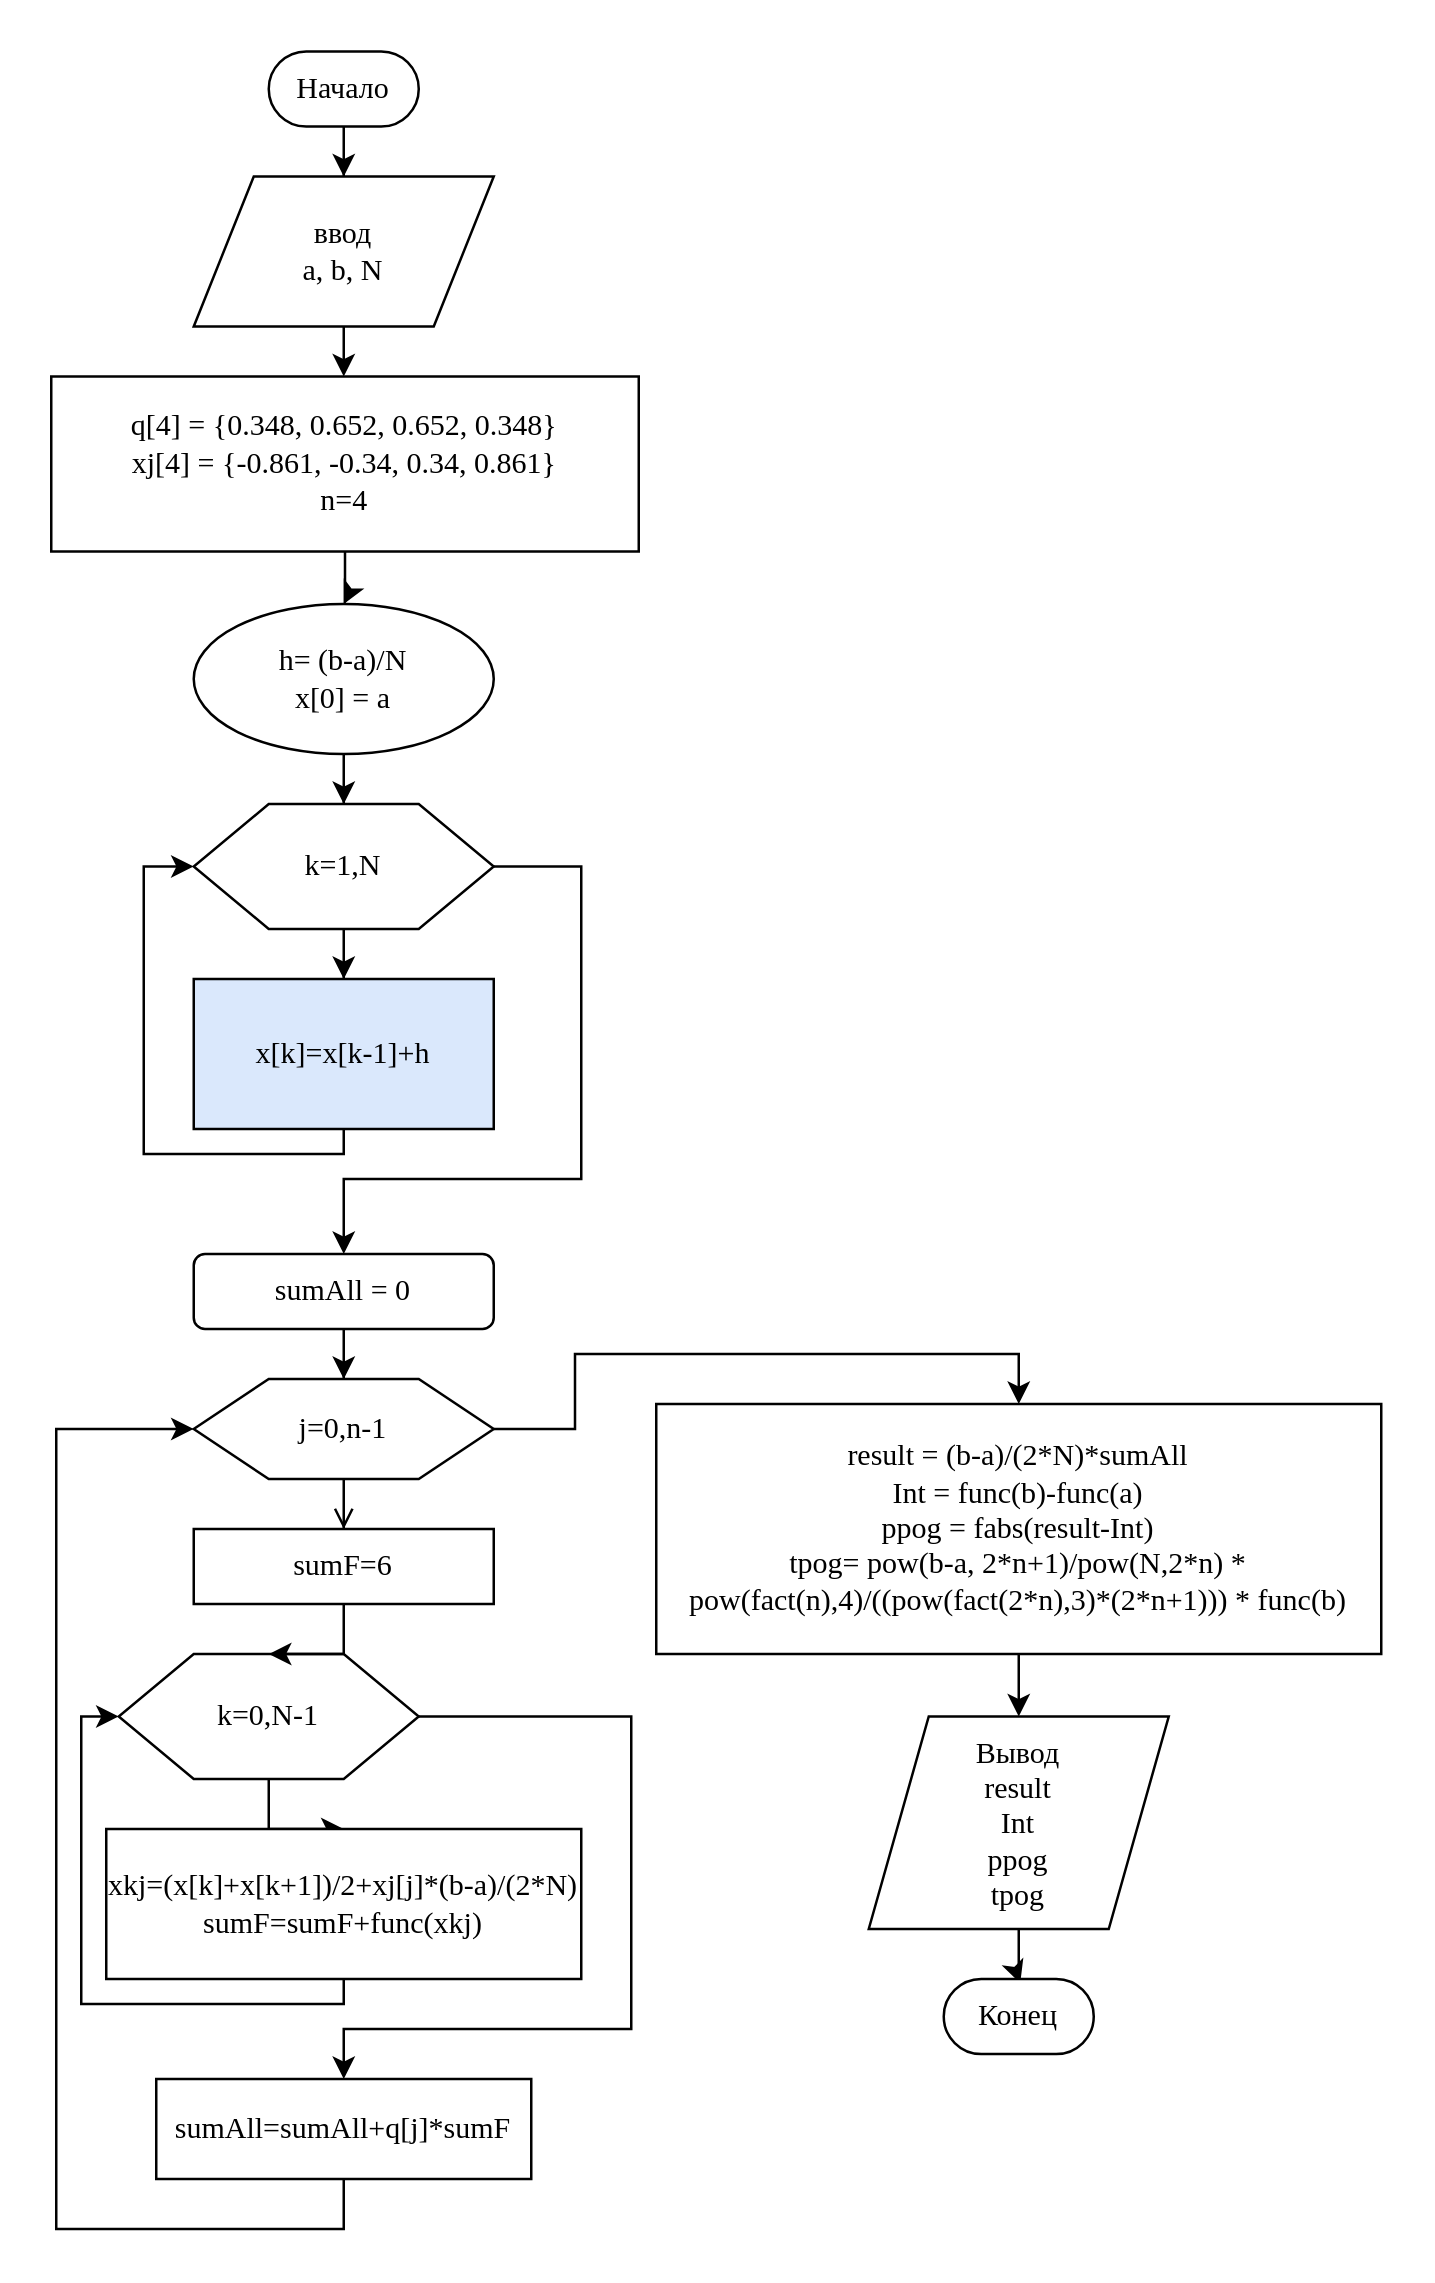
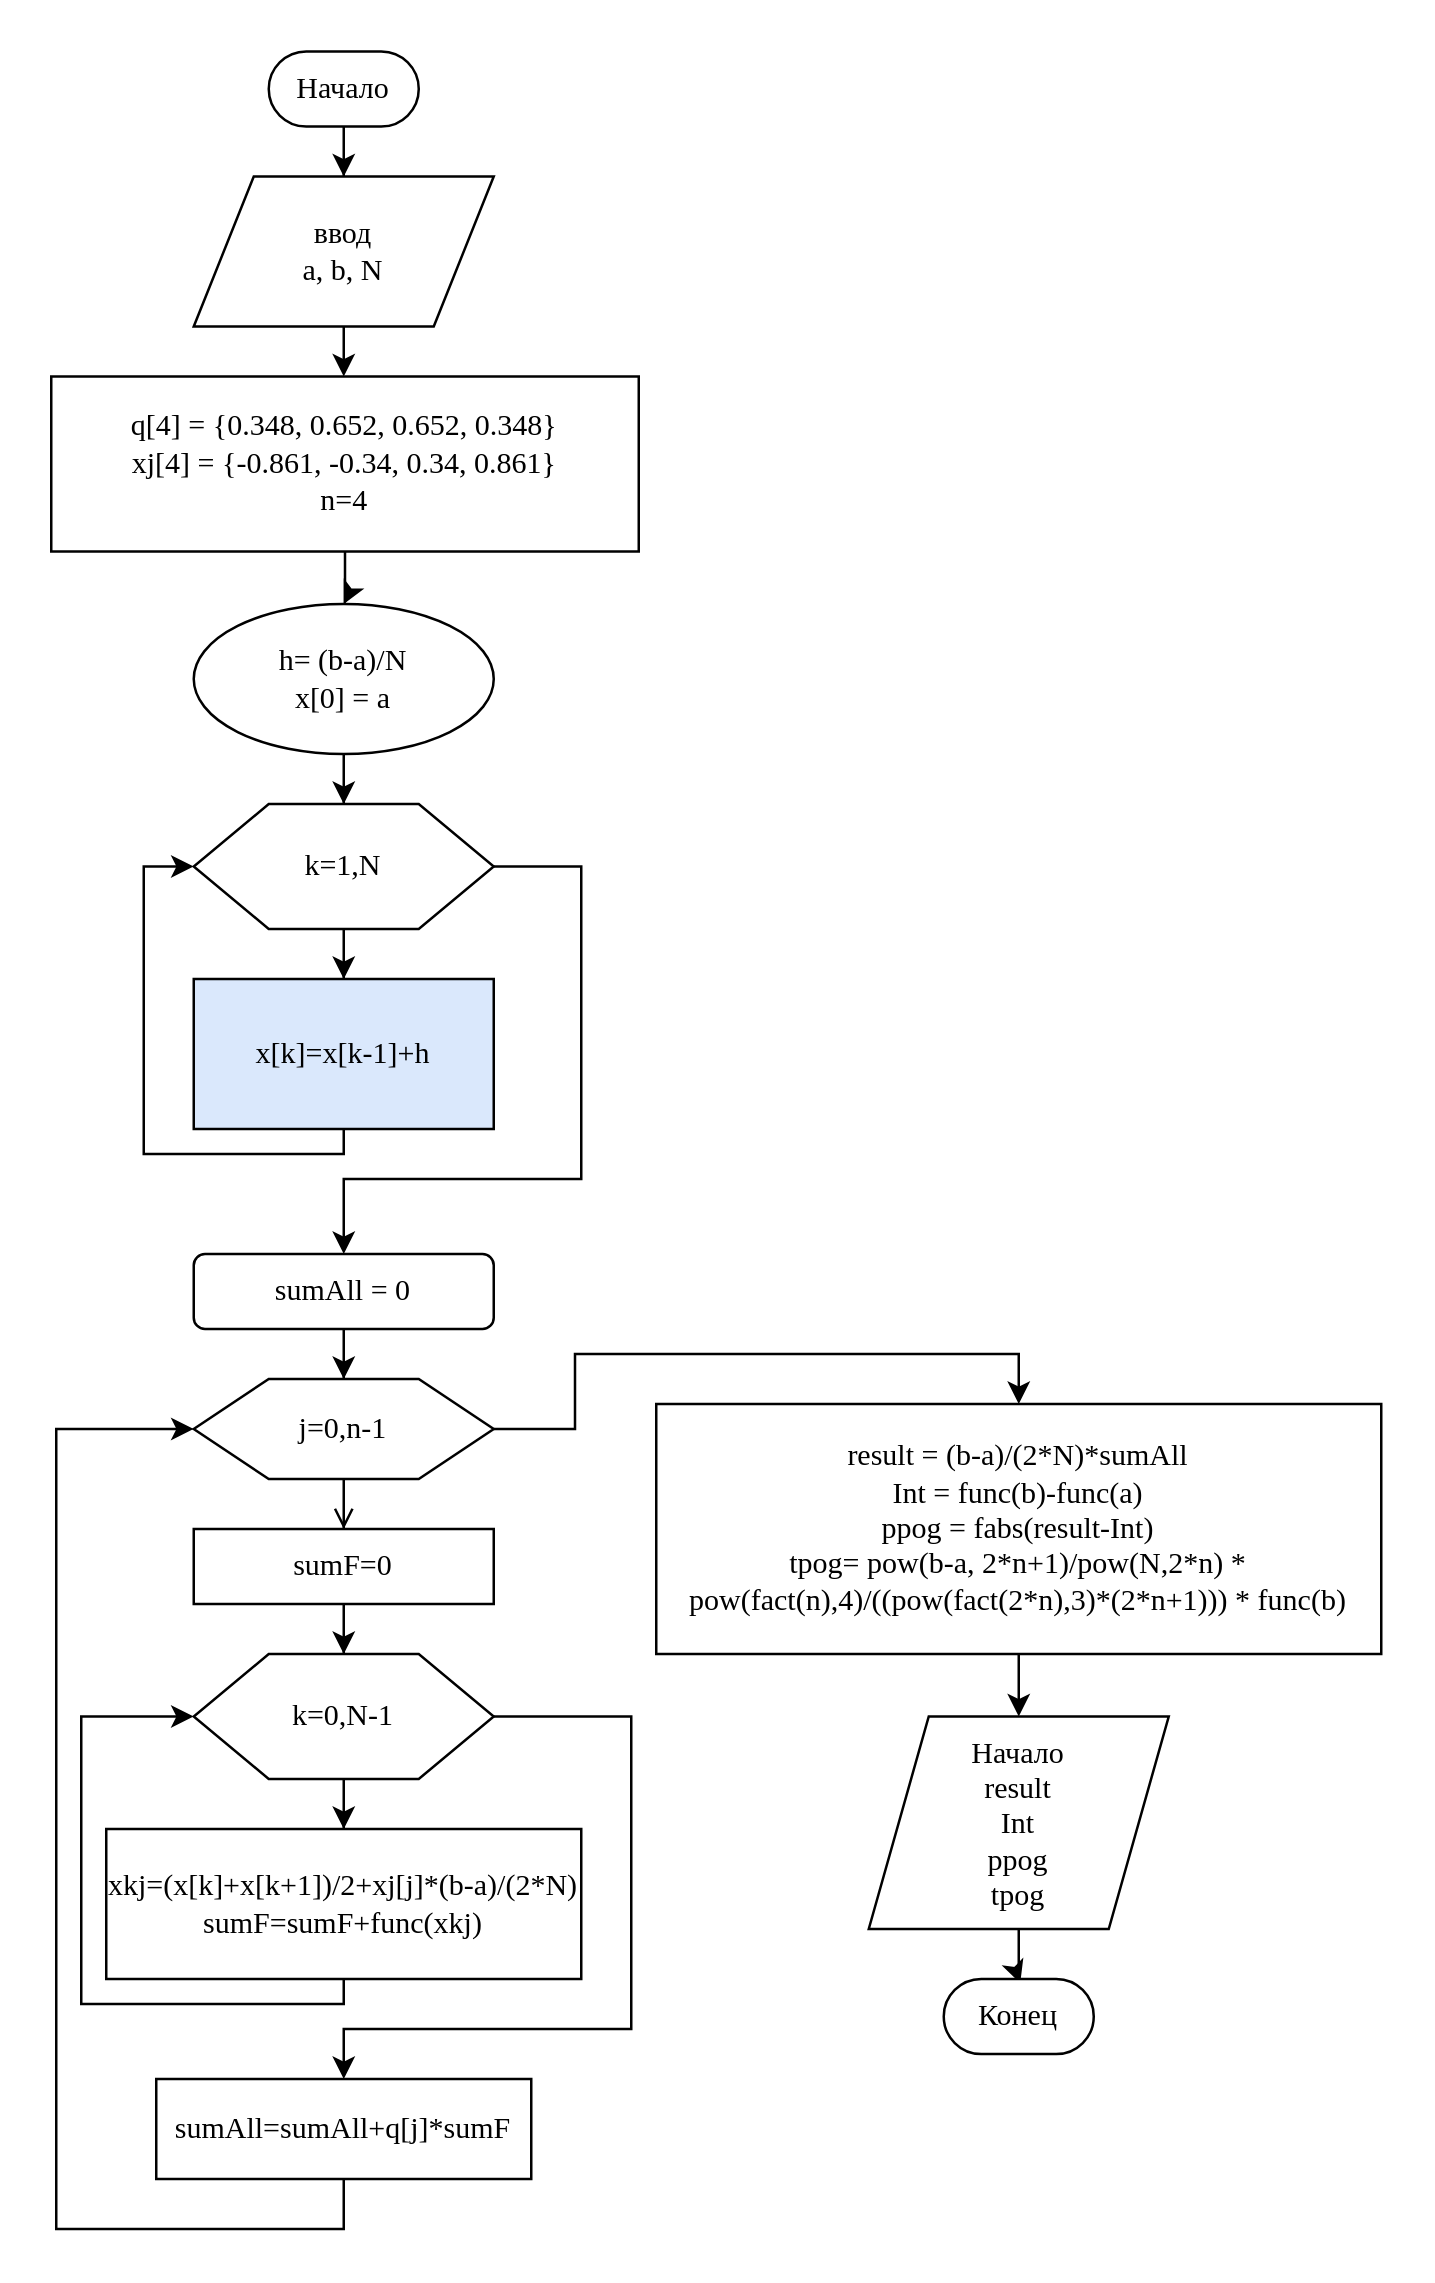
(344, 1566) -> (344, 1566)
(269, 1716) -> (344, 1716)
(1019, 1824) -> (1019, 1824)
